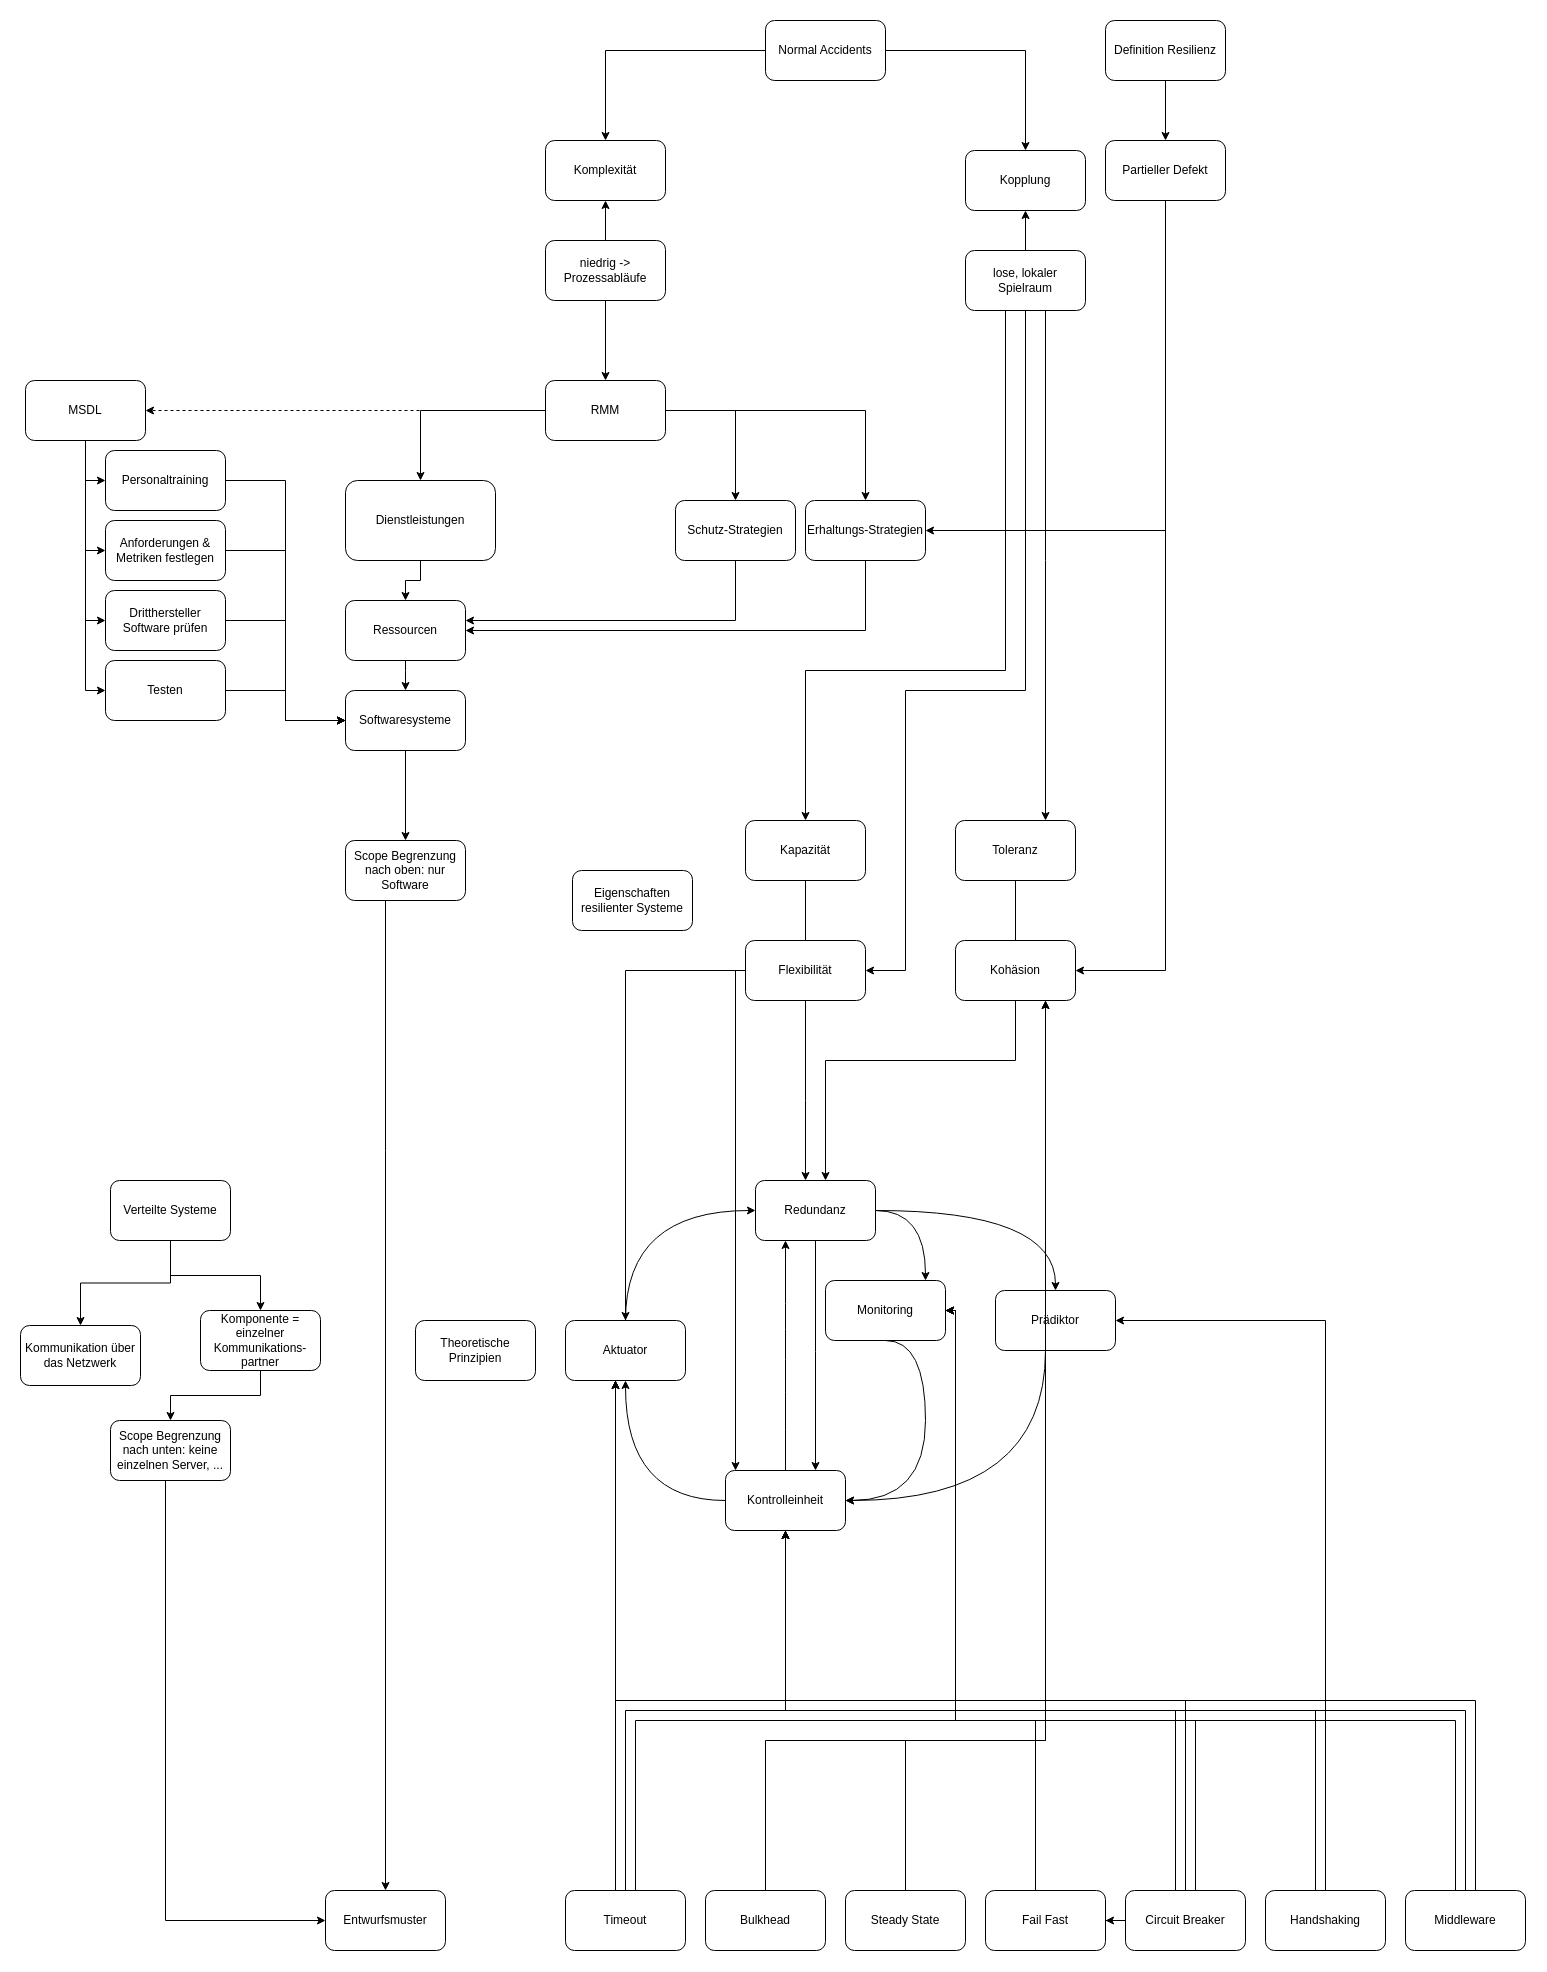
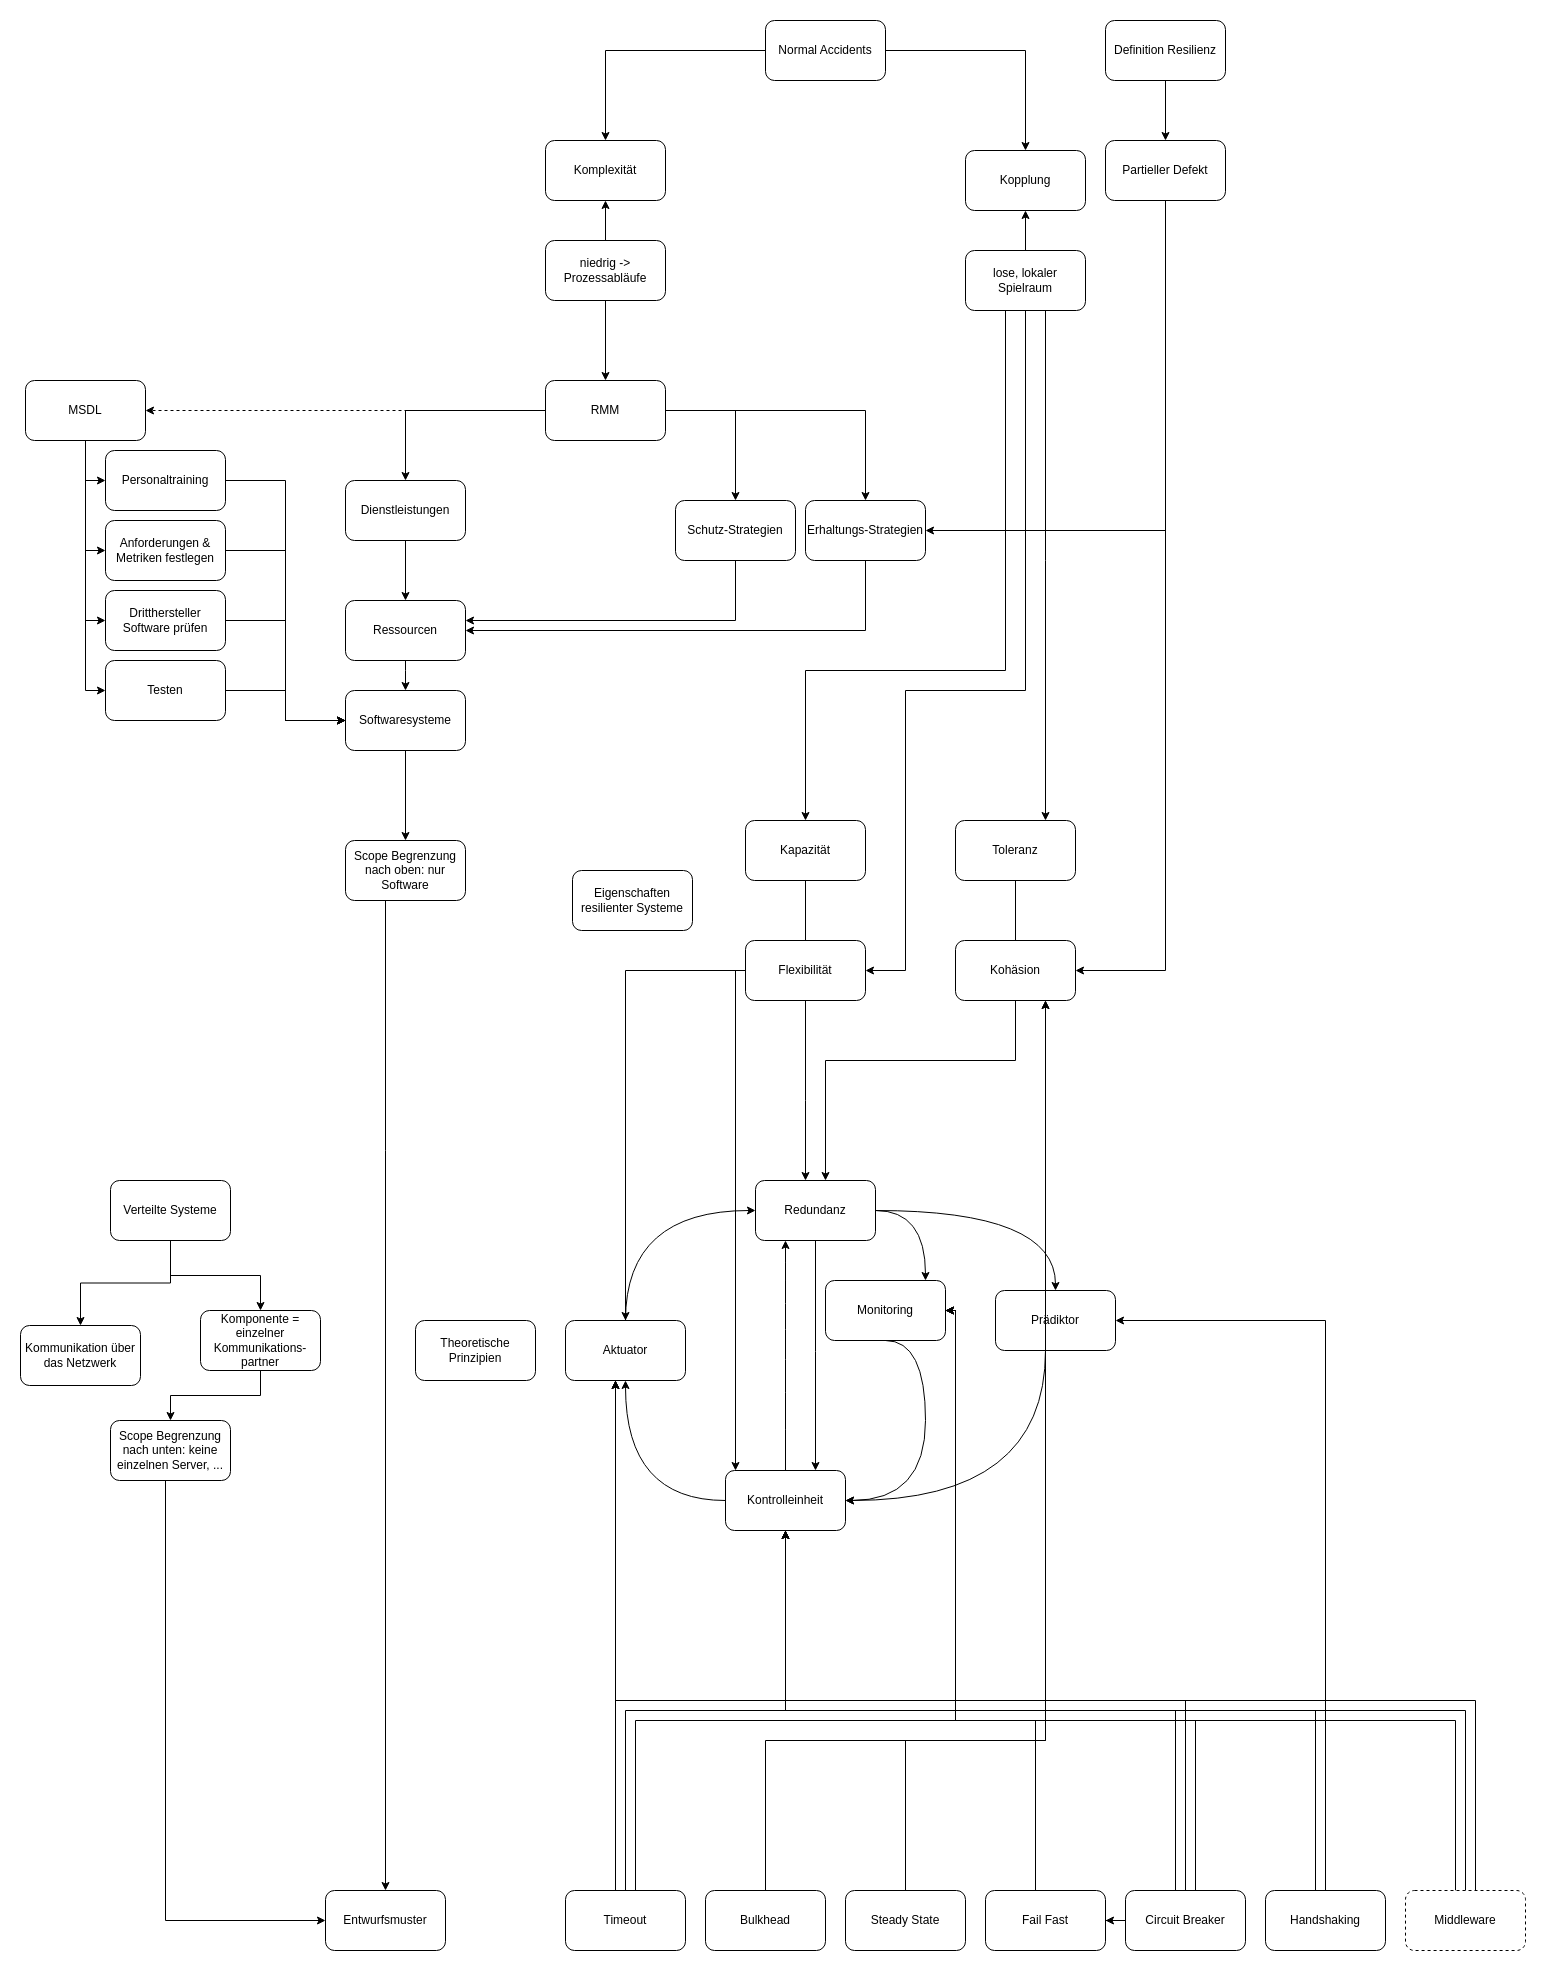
(421, 521) -> (406, 511)
(1466, 1921) -> (1466, 1921)
